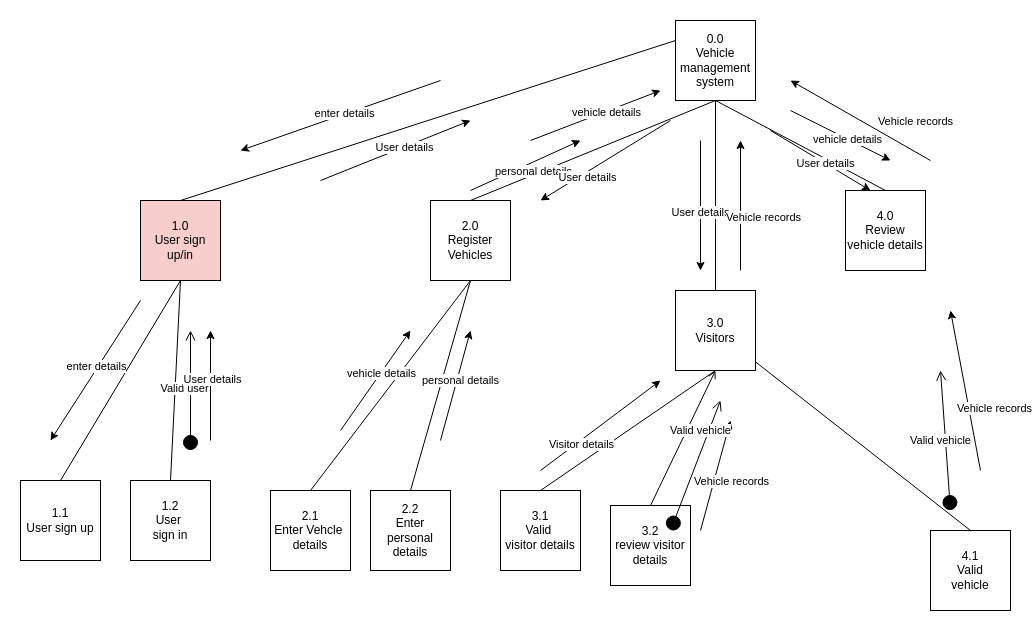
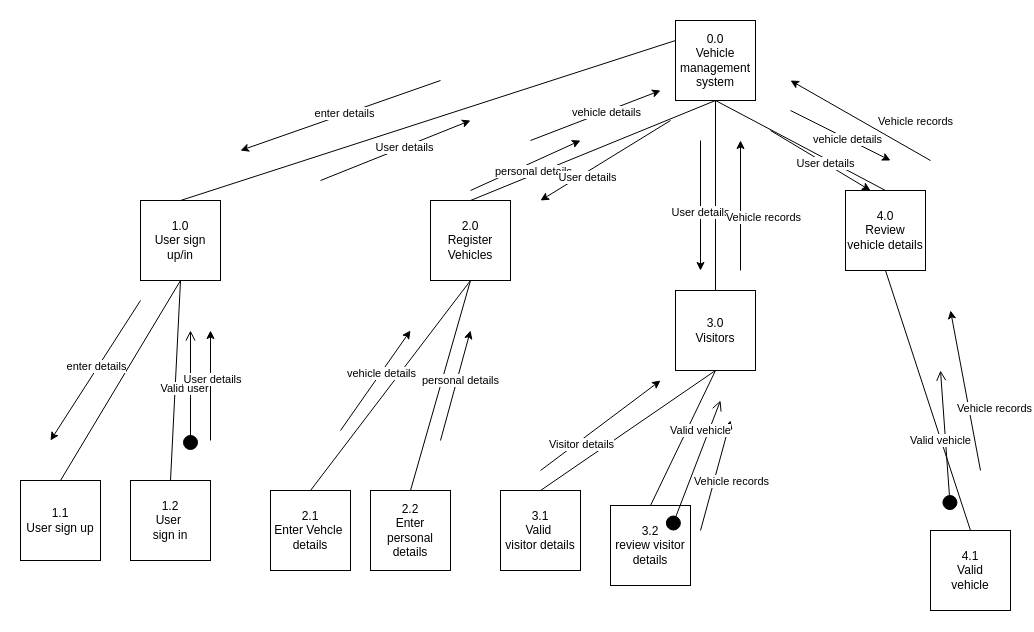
(181, 241) -> (181, 241)
(713, 375) -> (714, 374)
(863, 446) -> (913, 353)
